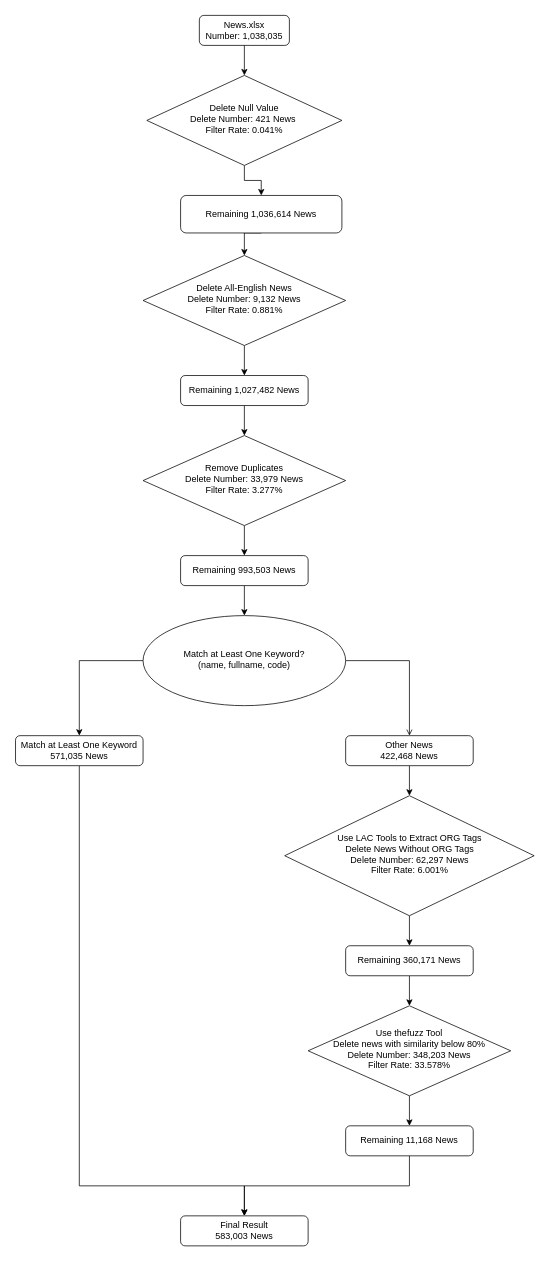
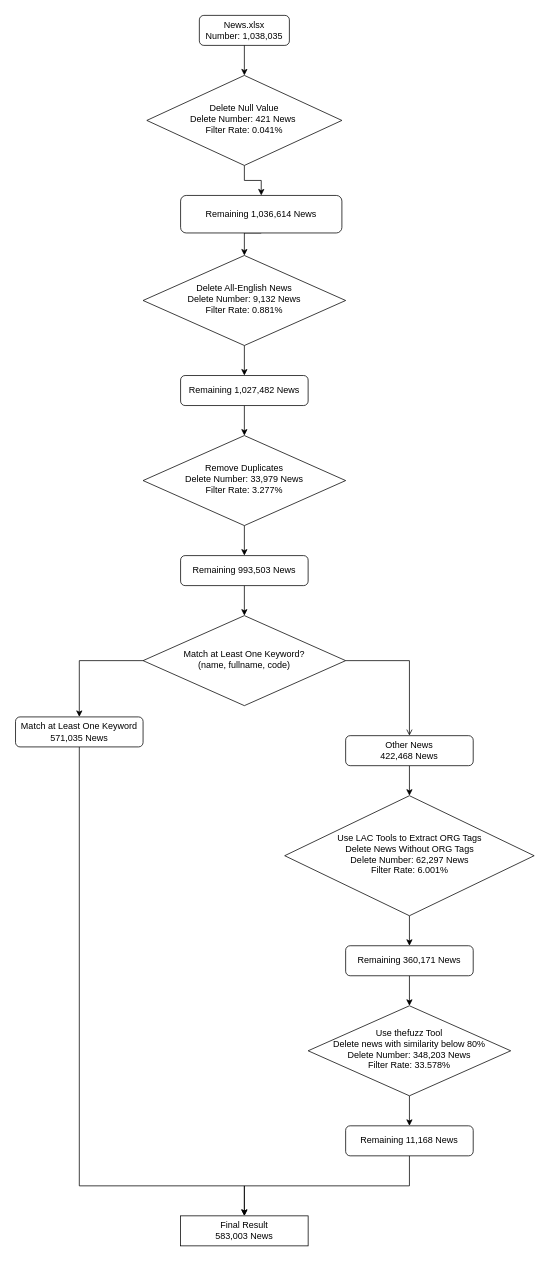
(244, 660) -> (244, 660)
(79, 750) -> (79, 732)
(244, 1230) -> (244, 1230)
